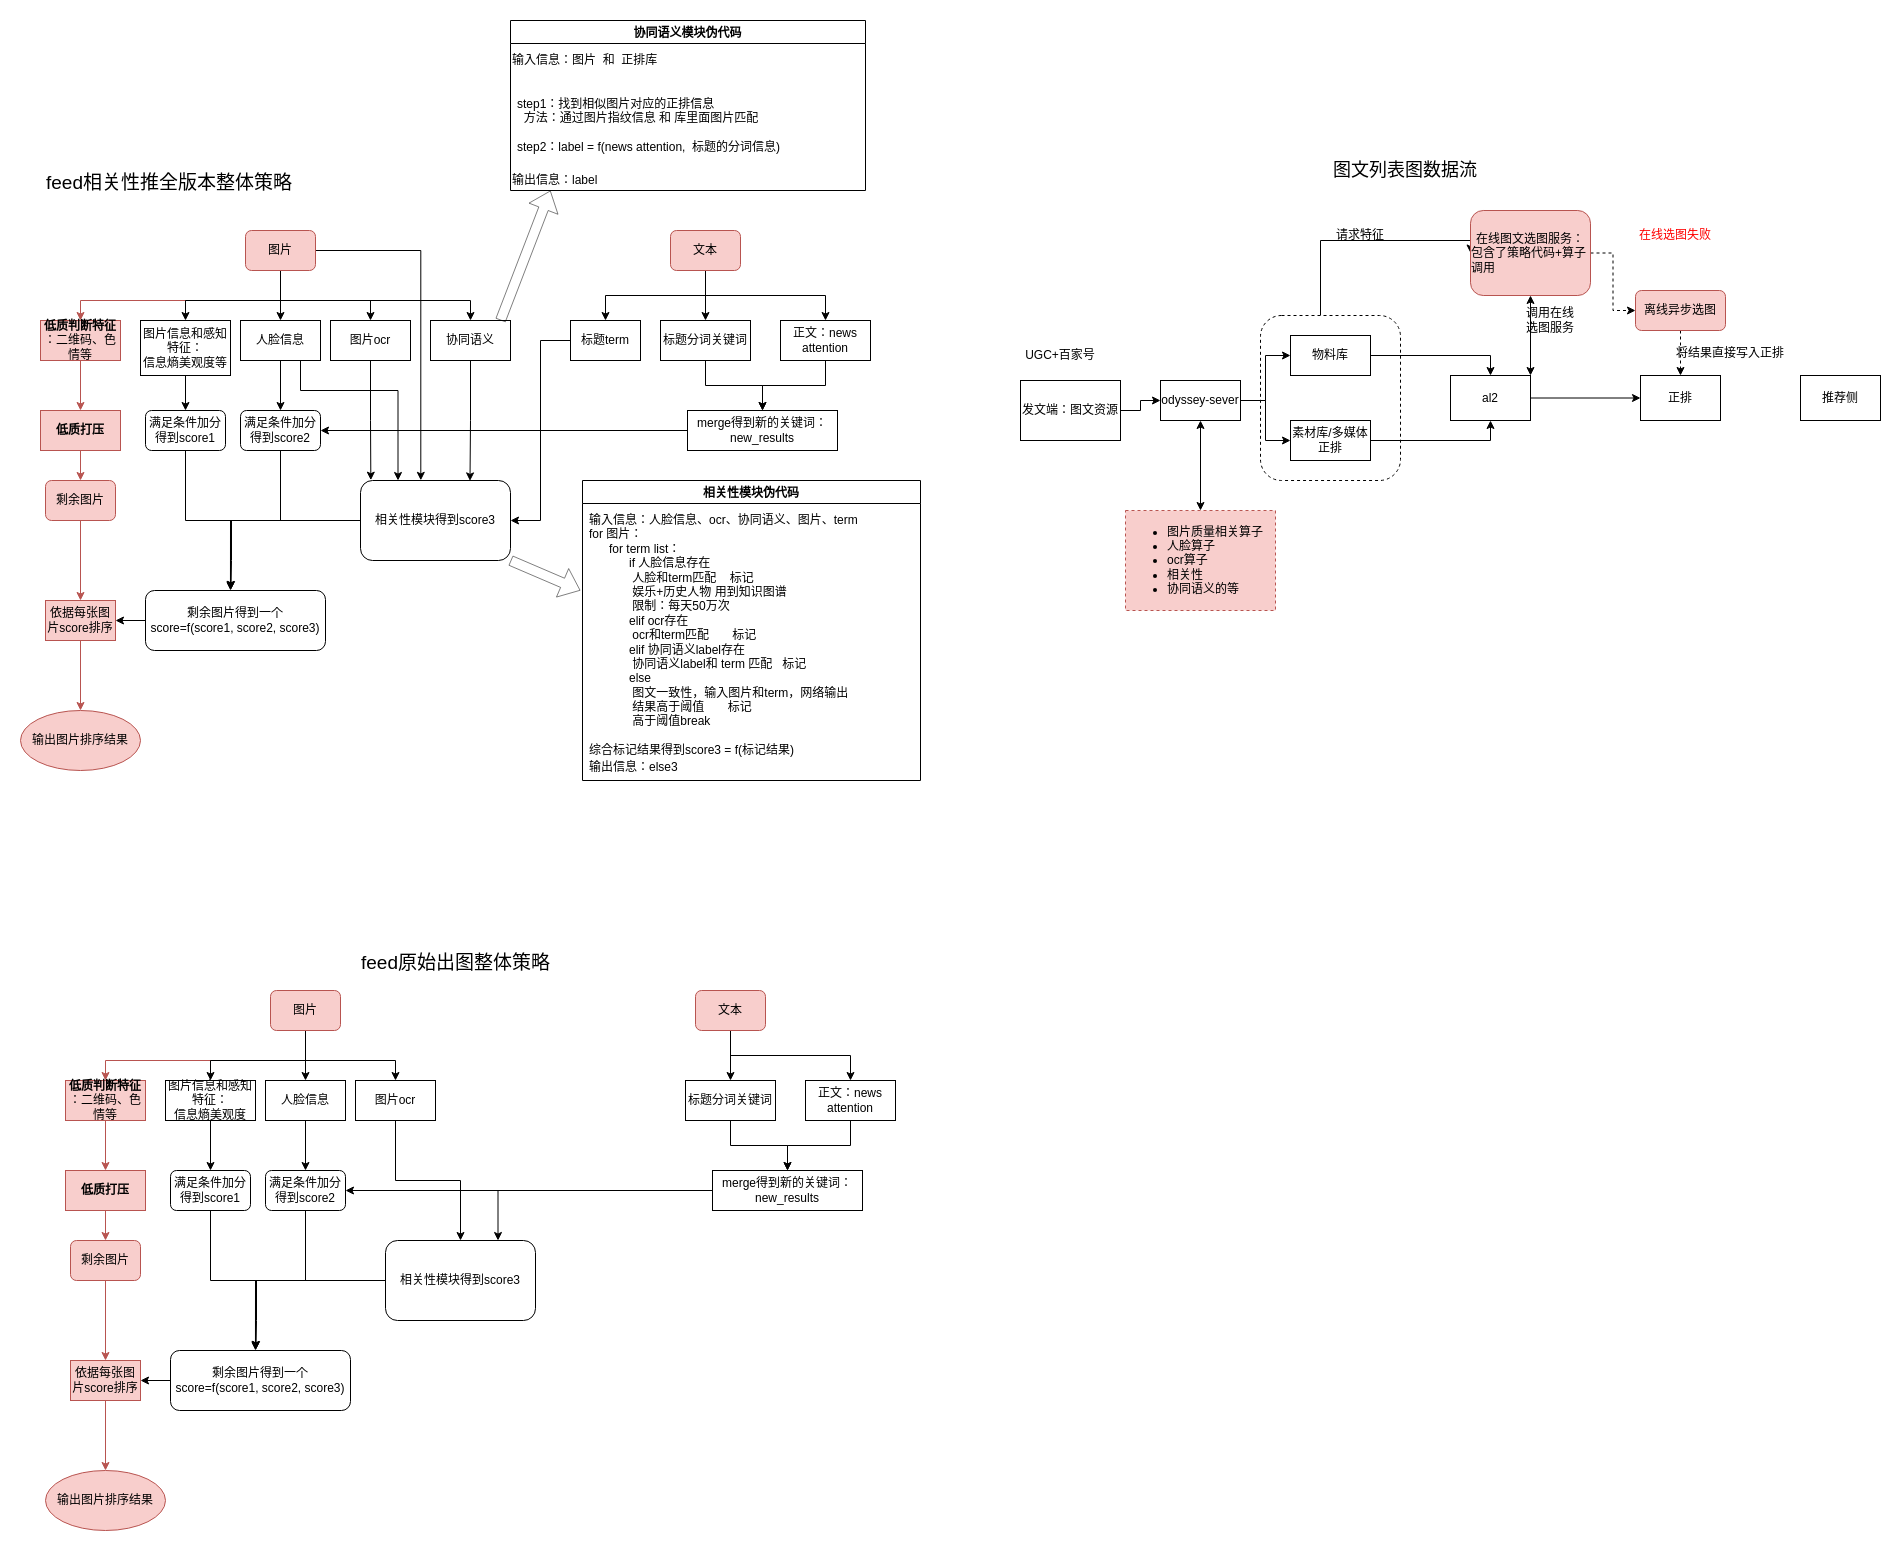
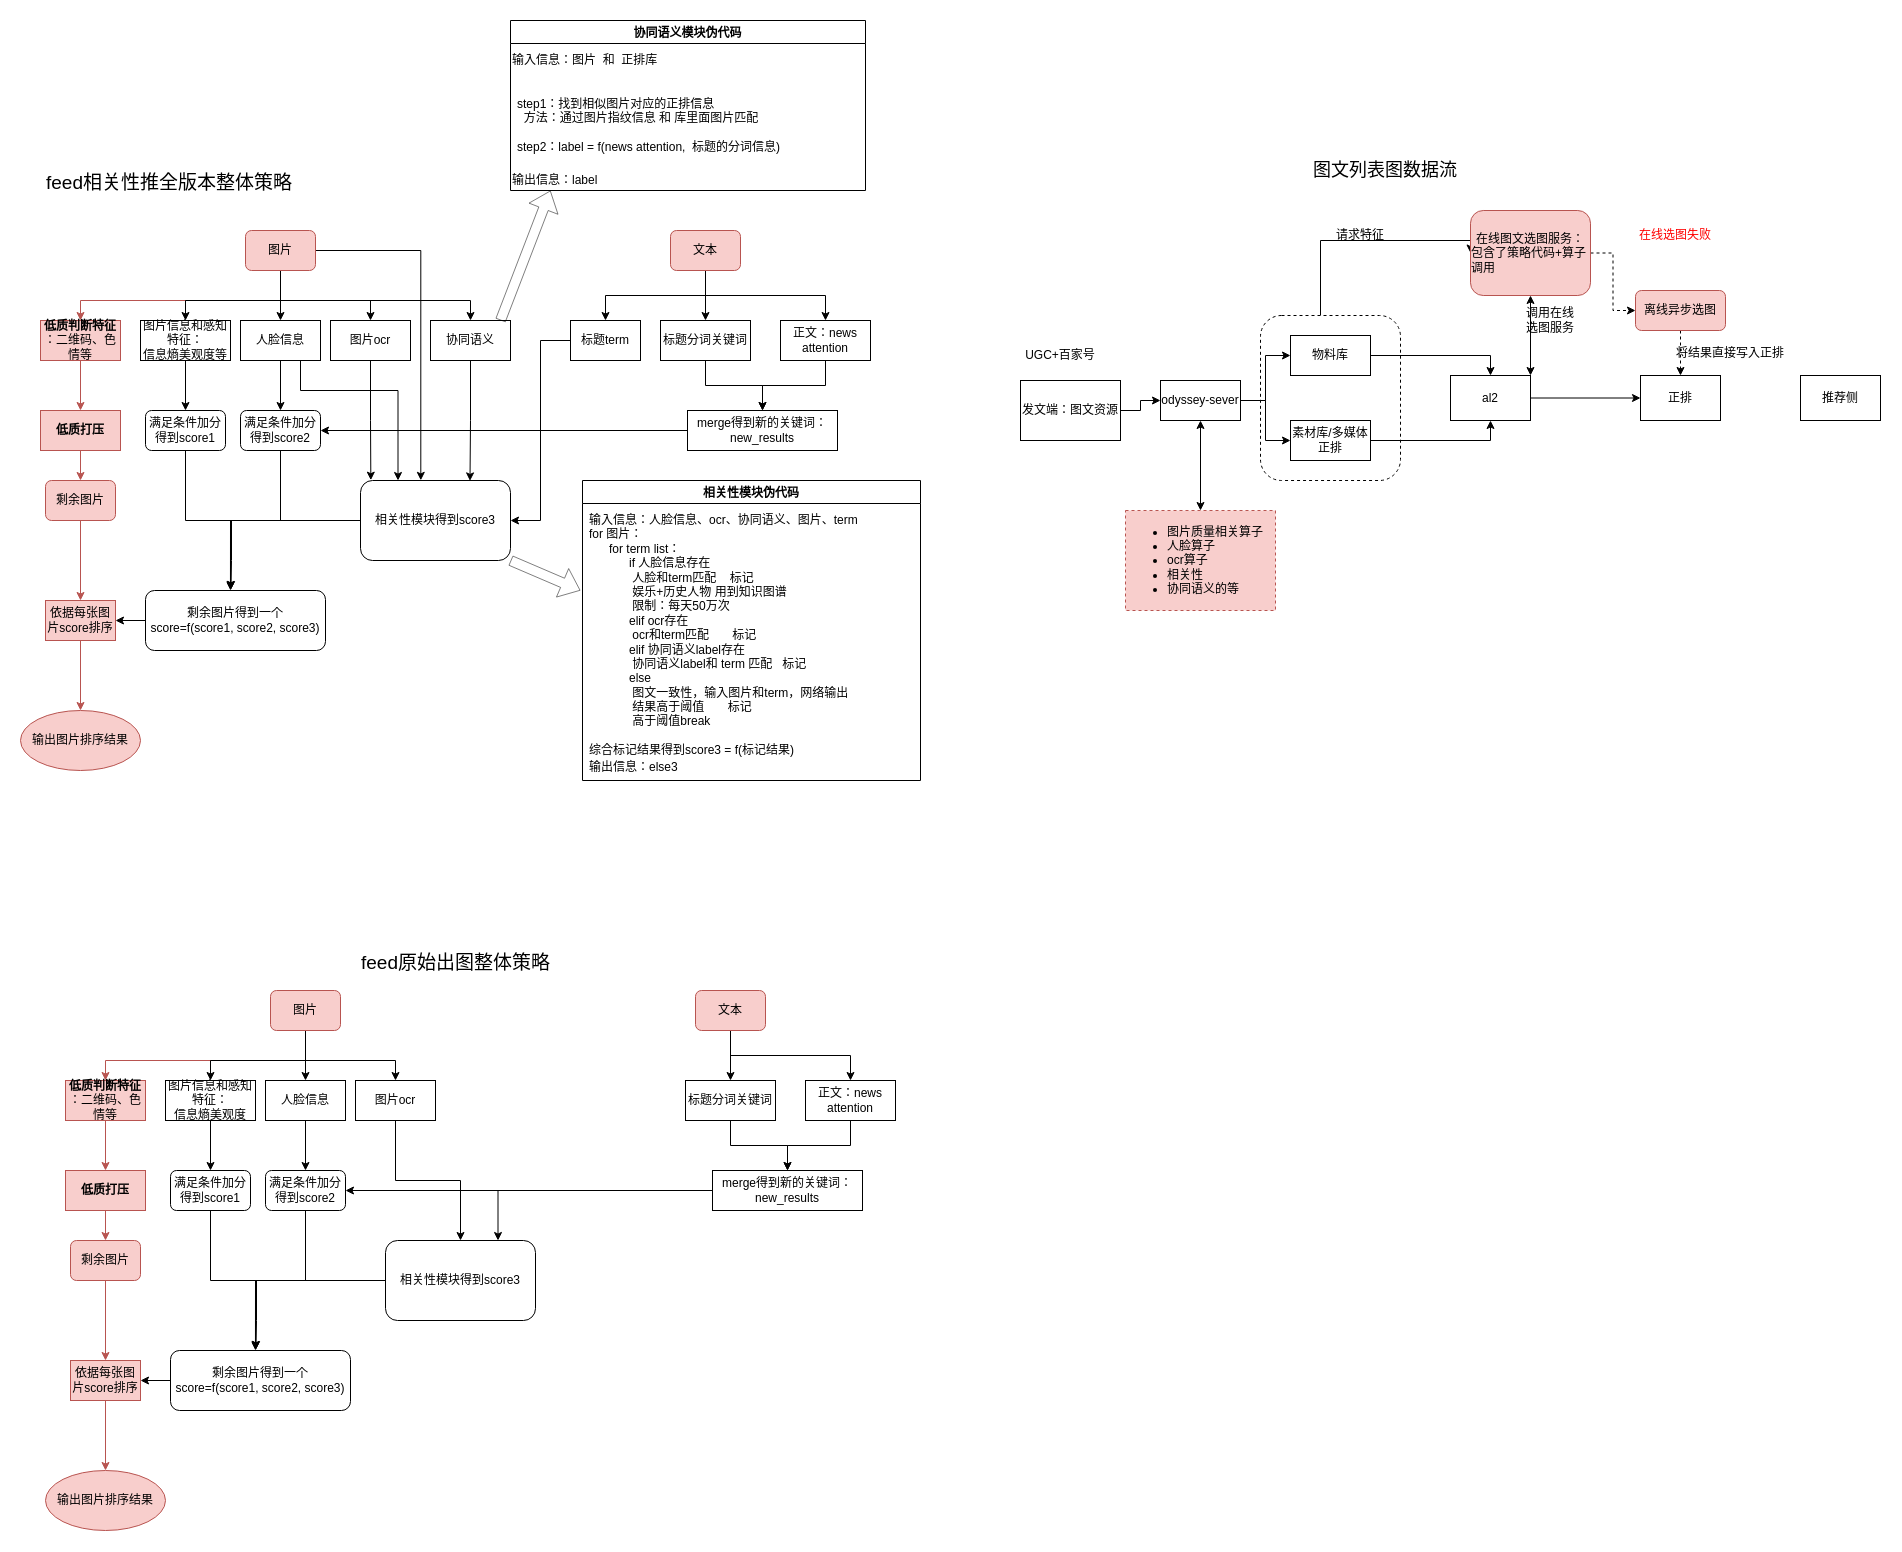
(1406, 171) -> (1386, 171)
(186, 348) -> (186, 341)
